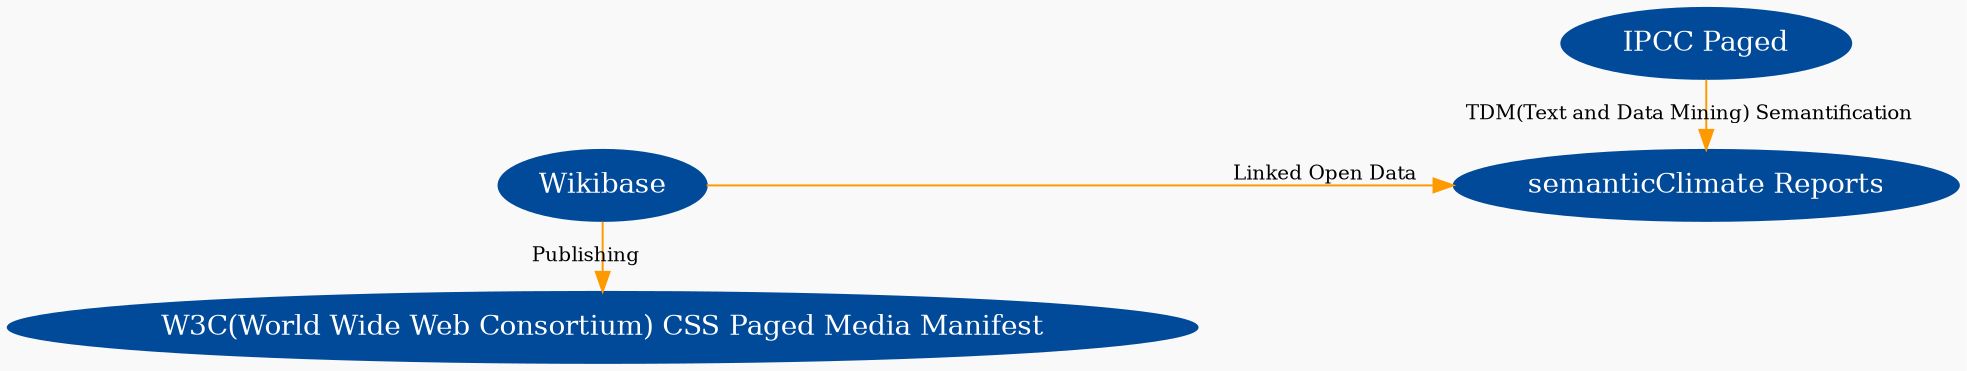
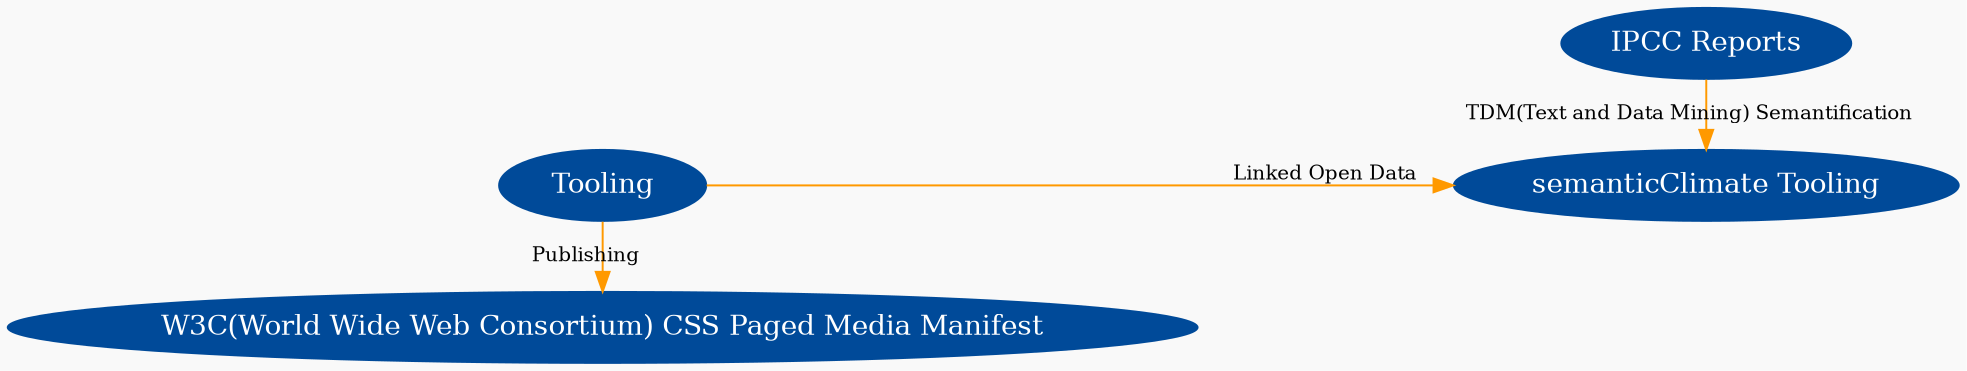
(1706, 43) -> (1706, 43)
(603, 185) -> (603, 185)
(1706, 185) -> (1706, 185)
